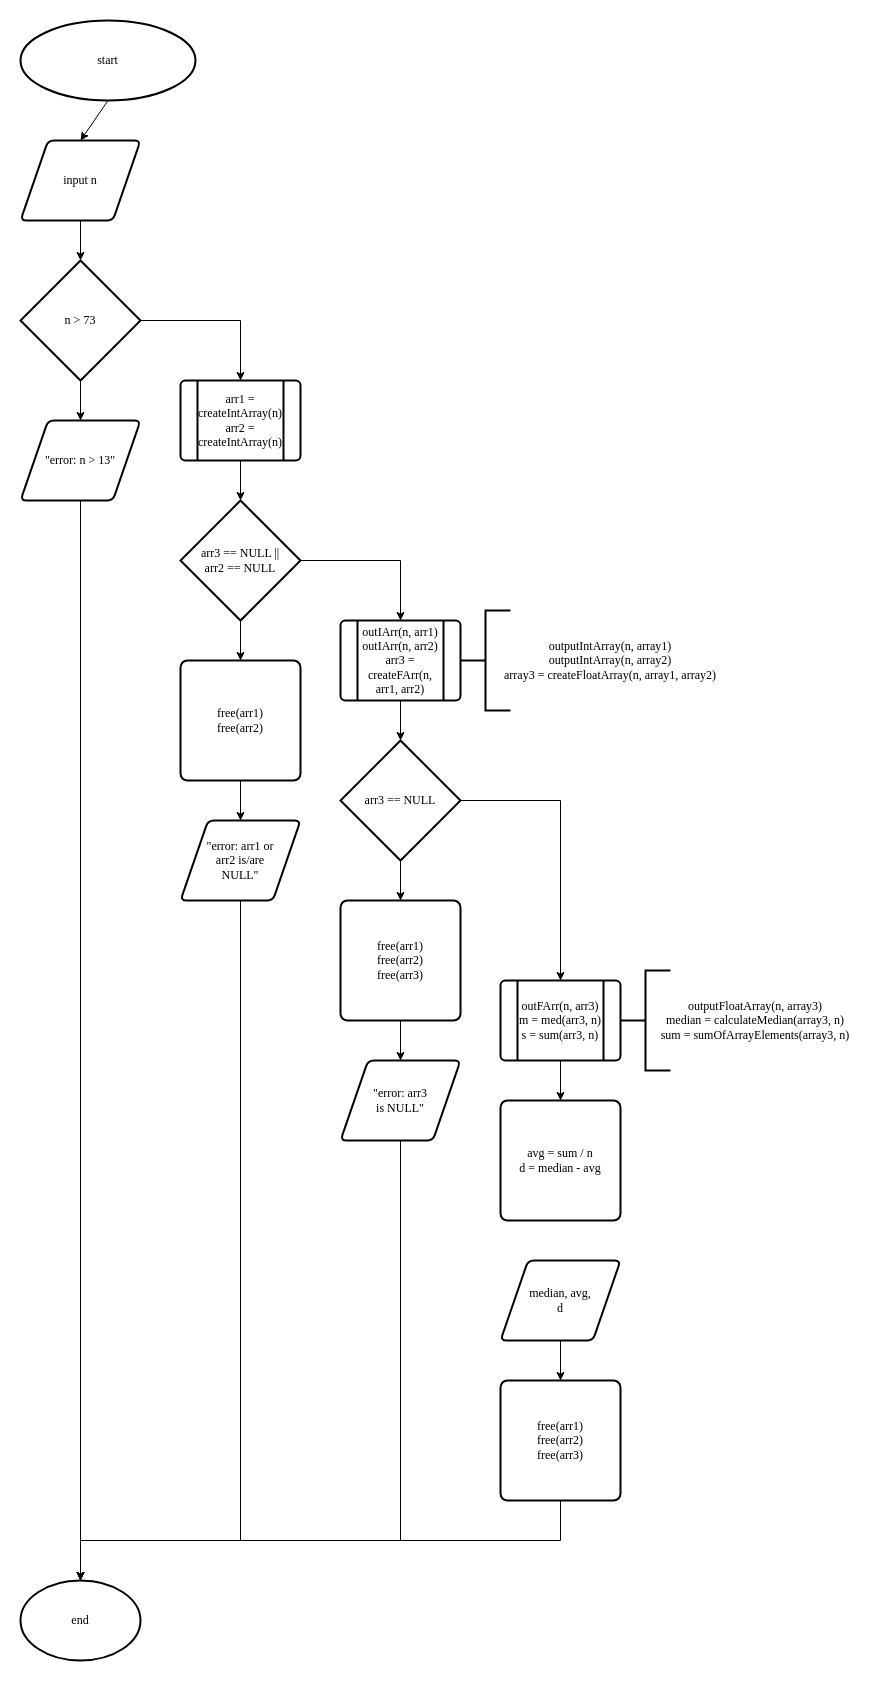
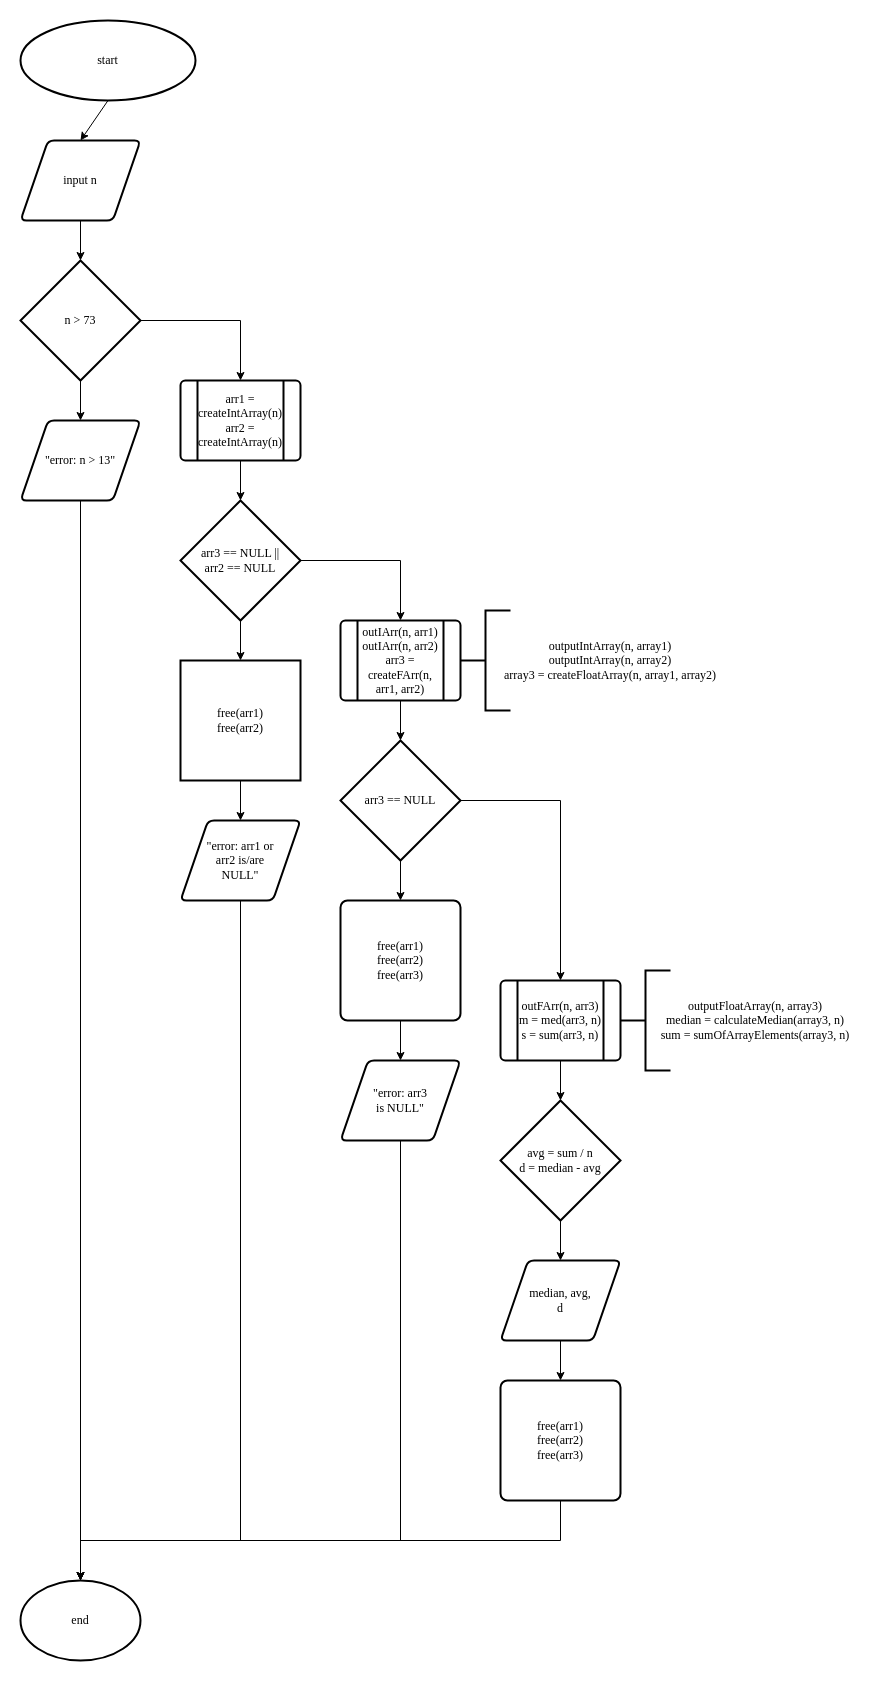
(241, 721) -> (241, 721)
(561, 1161) -> (561, 1161)
none -> (561, 1237)
